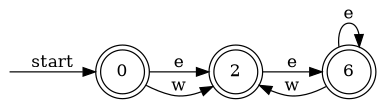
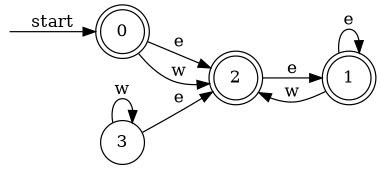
(349, 72) -> (349, 78)
none -> (123, 143)
